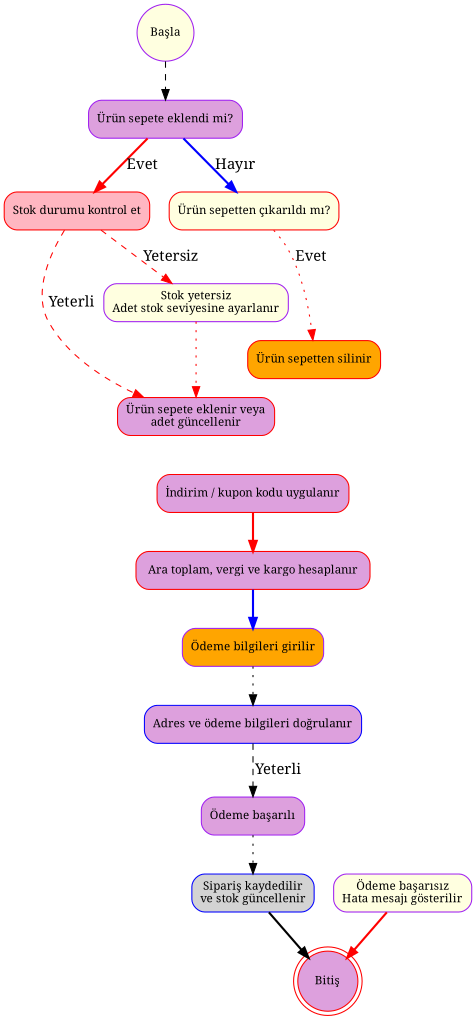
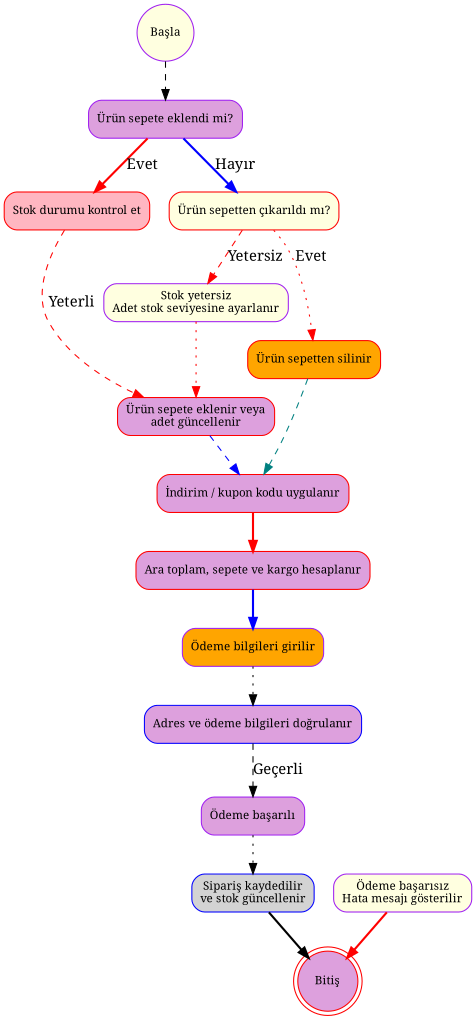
(132, 254) -> (228, 252)
none -> (290, 423)
none -> (221, 451)
(253, 570) -> (253, 570)
(278, 770) -> (278, 770)
